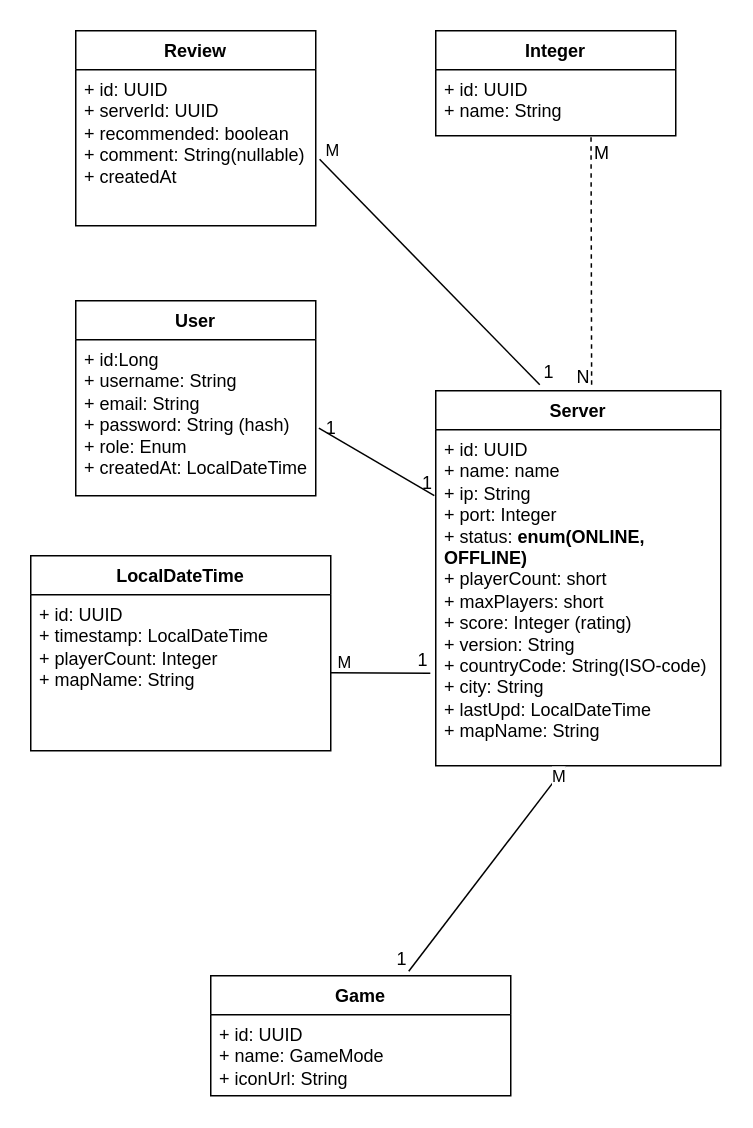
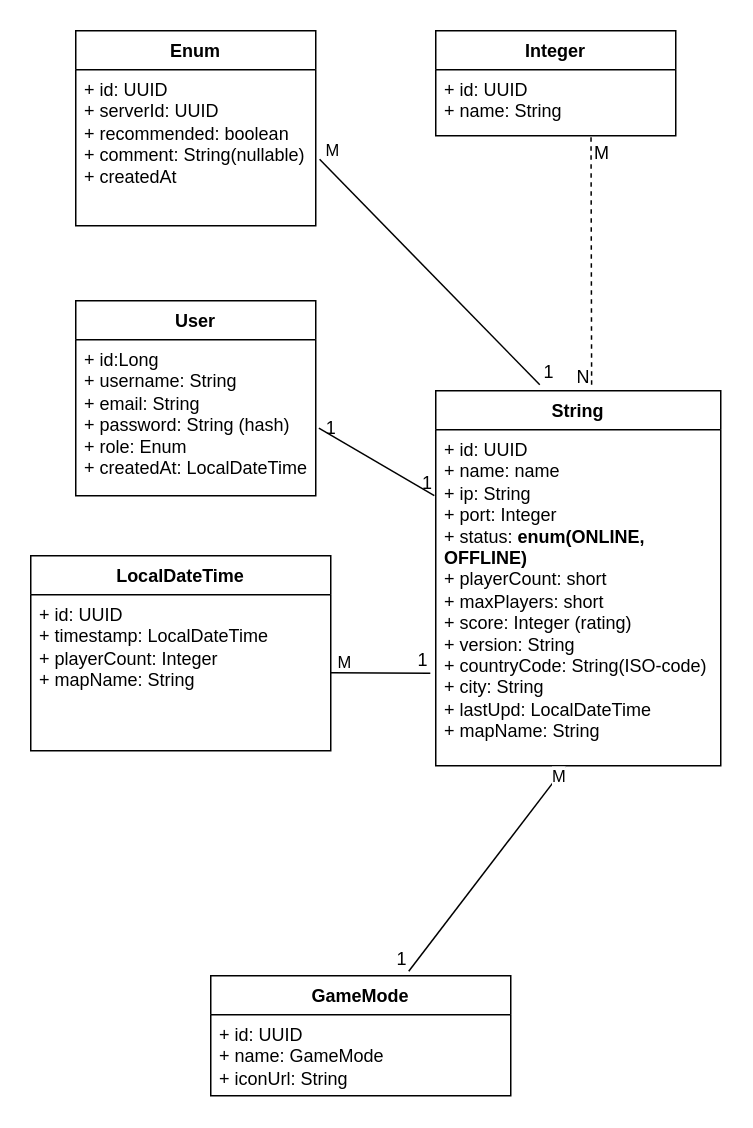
(196, 52) -> (196, 52)
(578, 412) -> (578, 412)
(361, 997) -> (361, 997)
